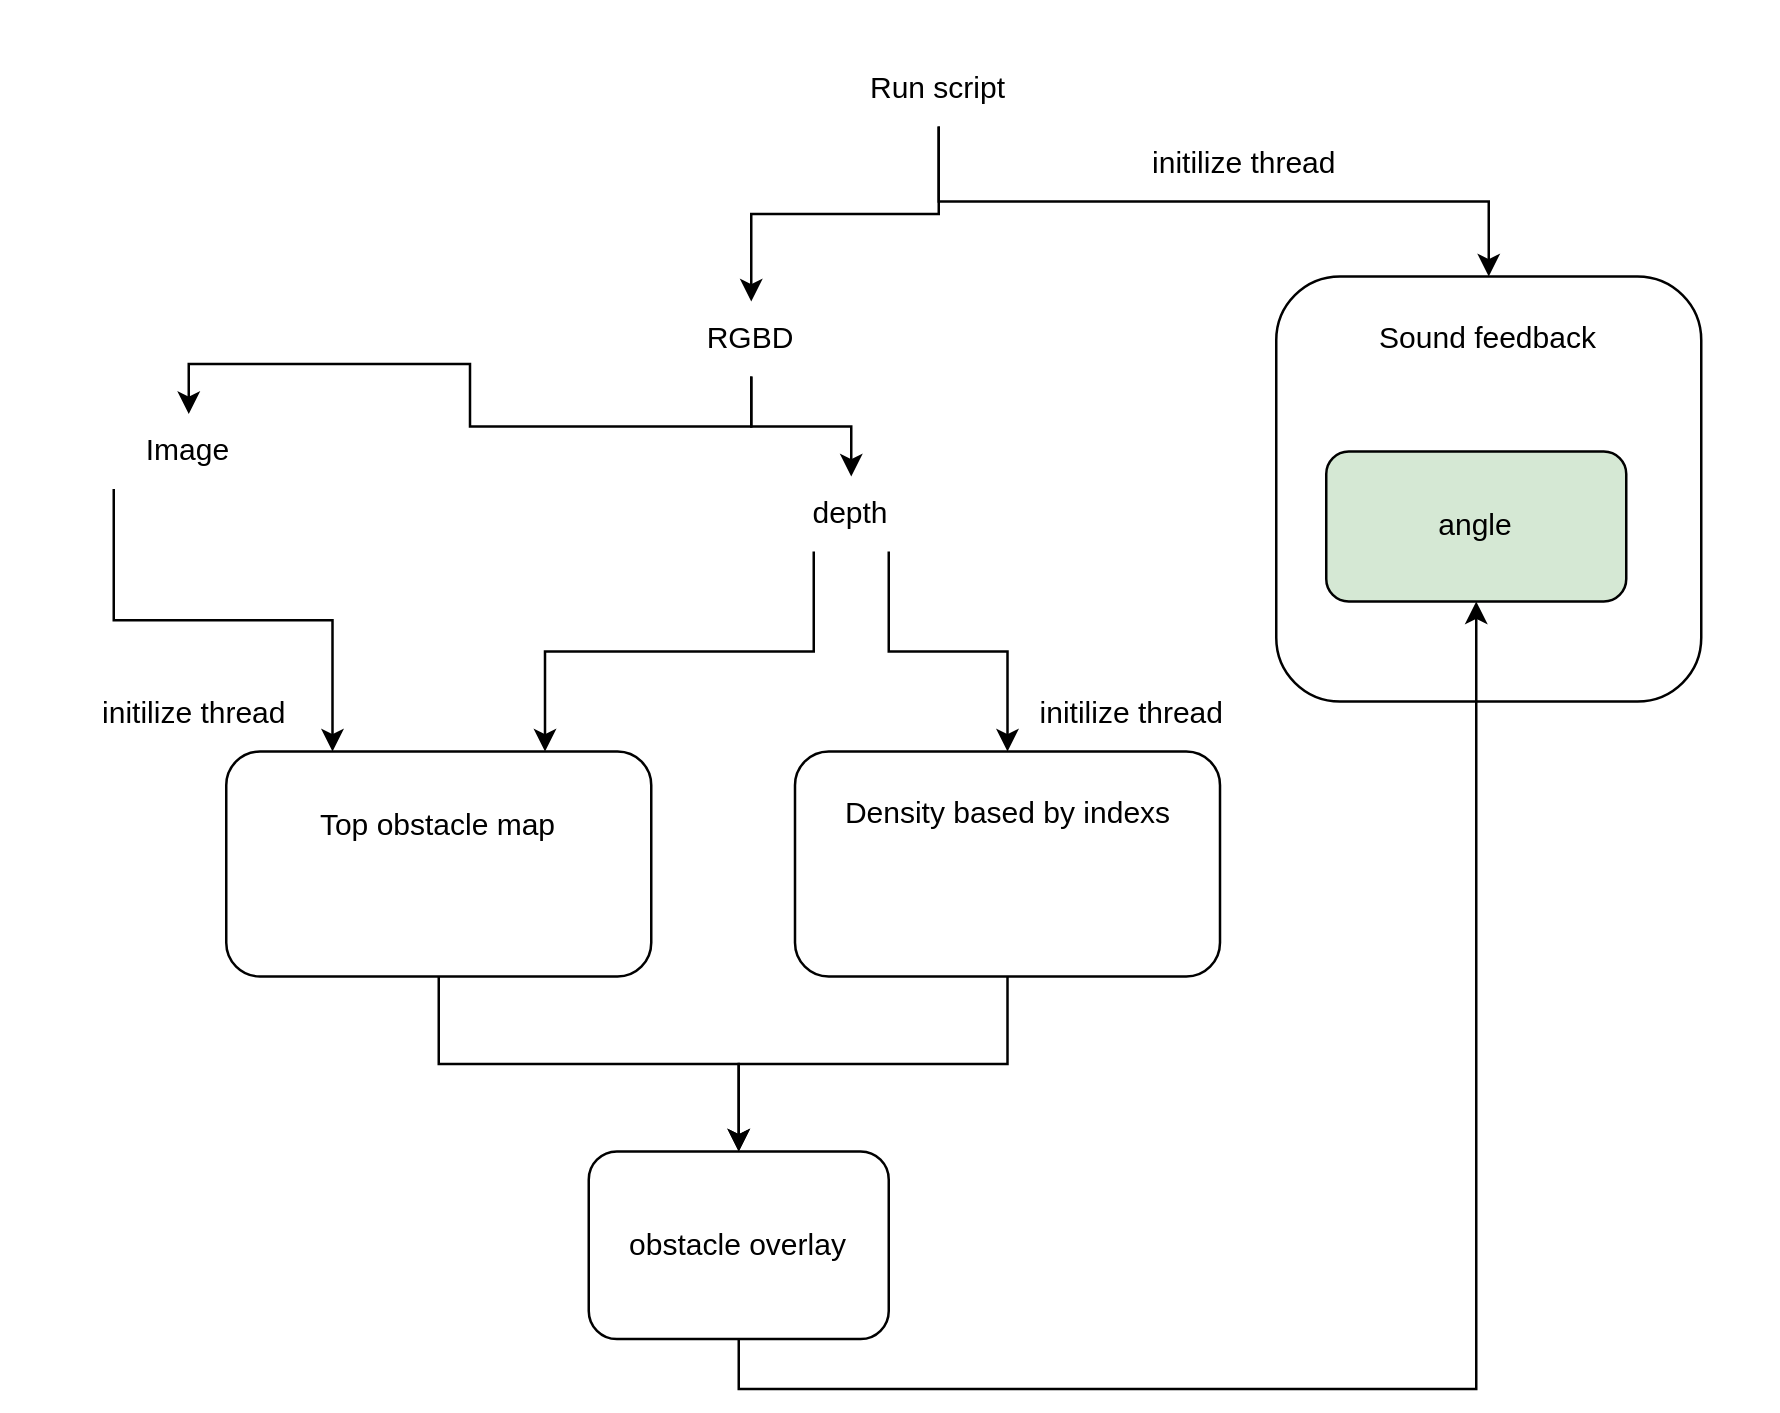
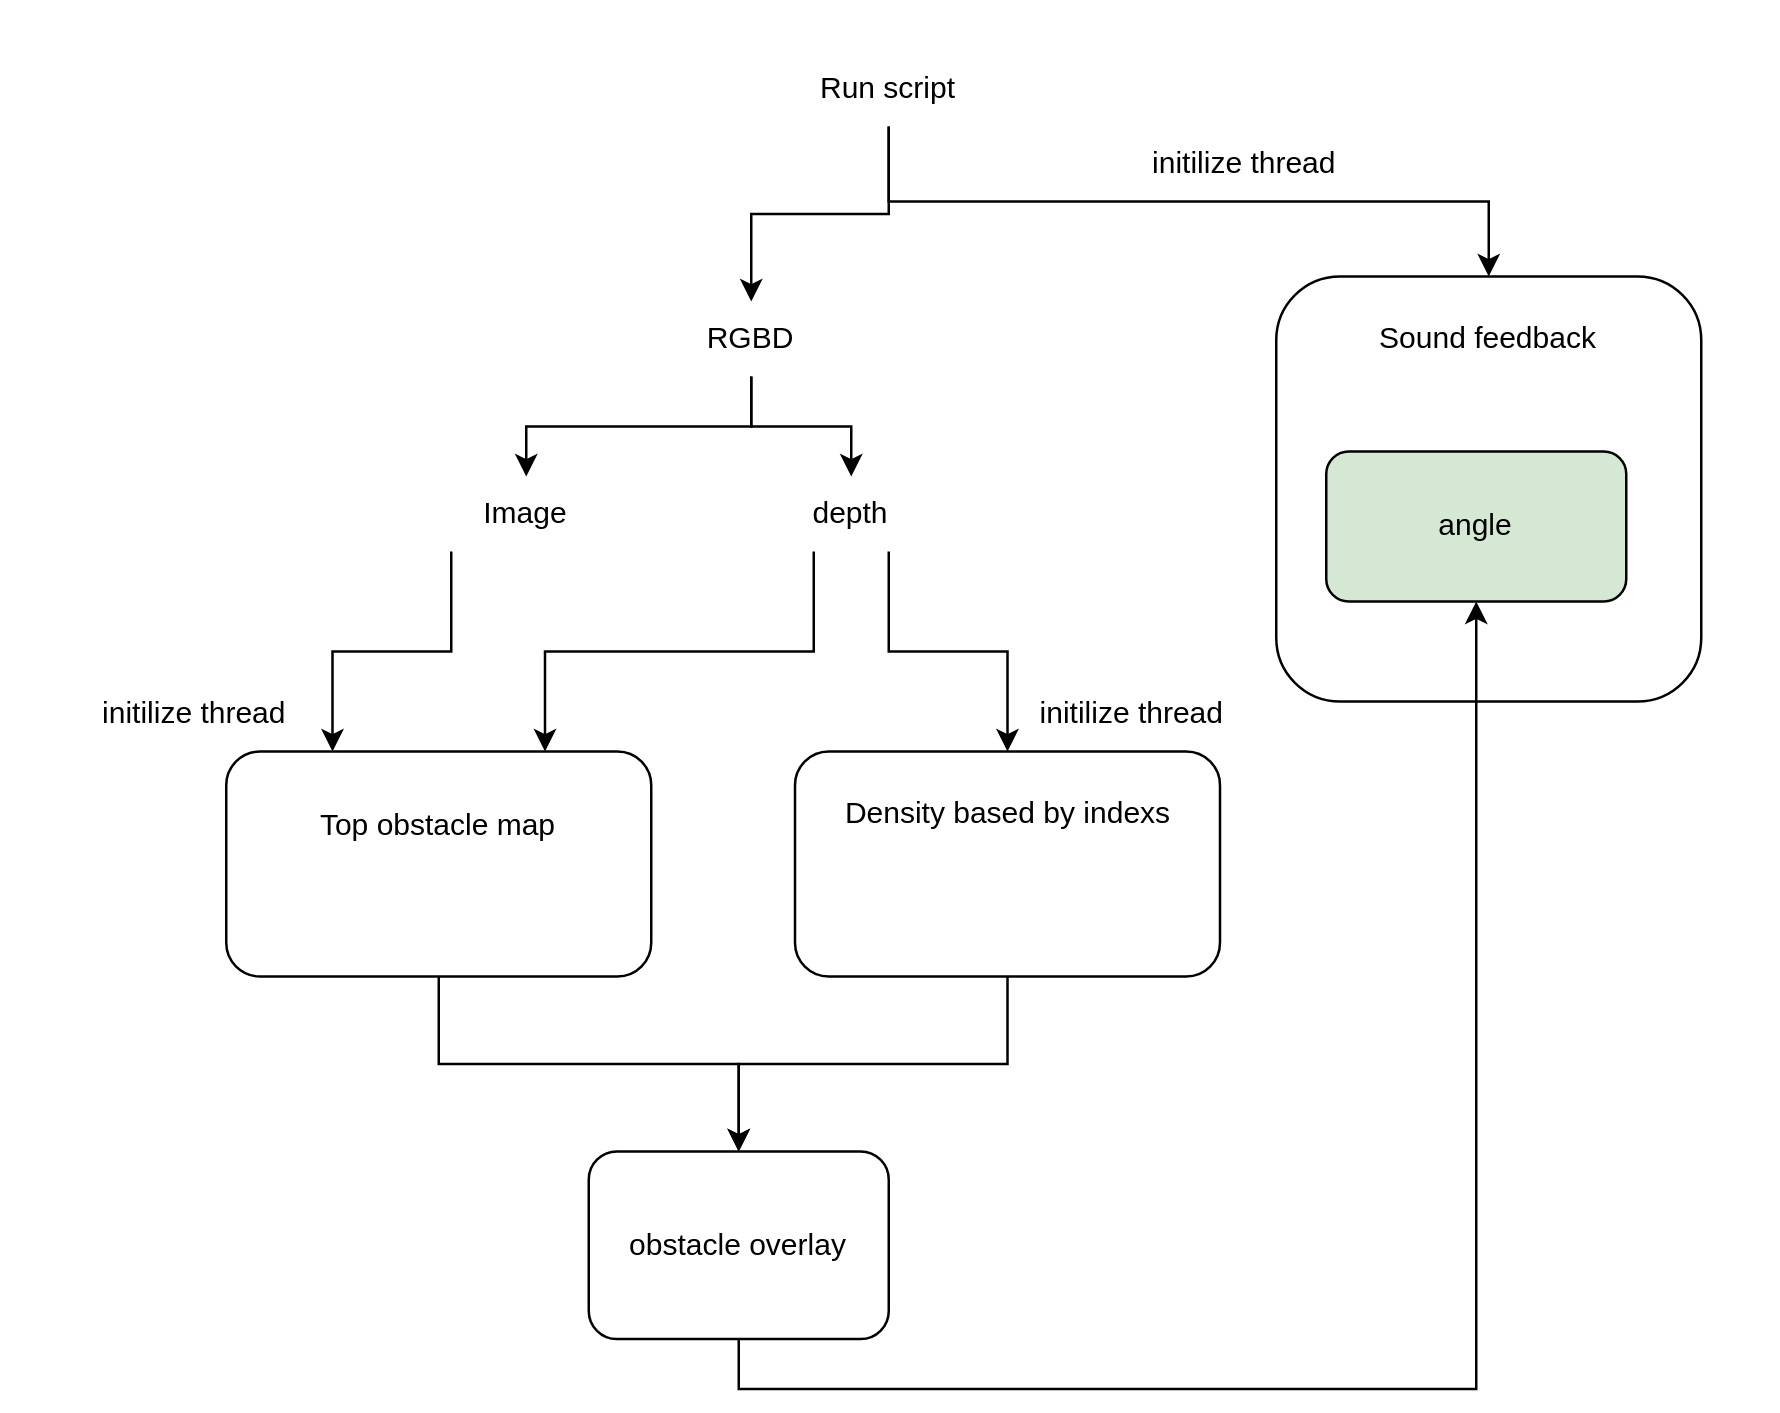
(939, 89) -> (889, 89)
(189, 451) -> (526, 514)
